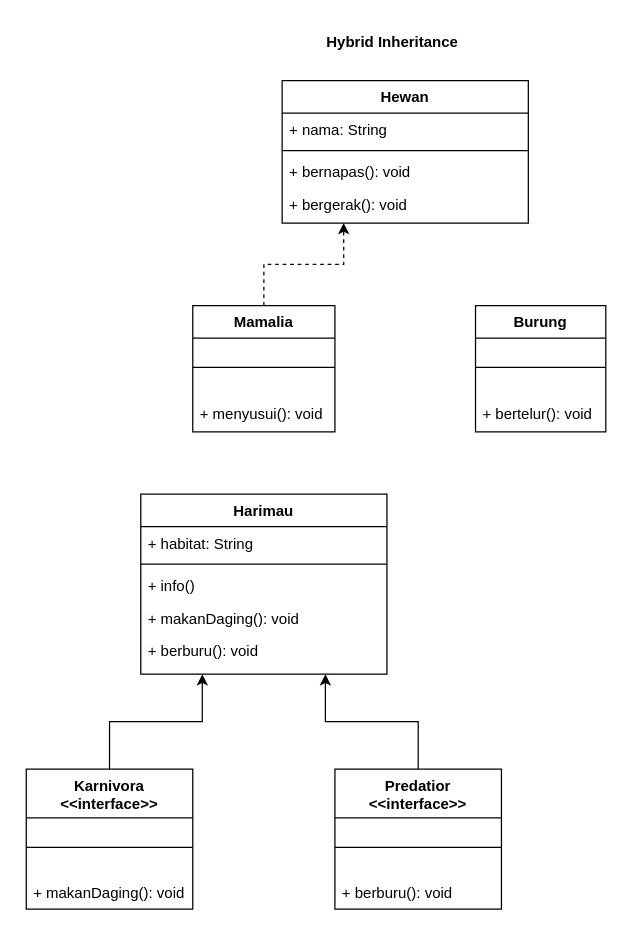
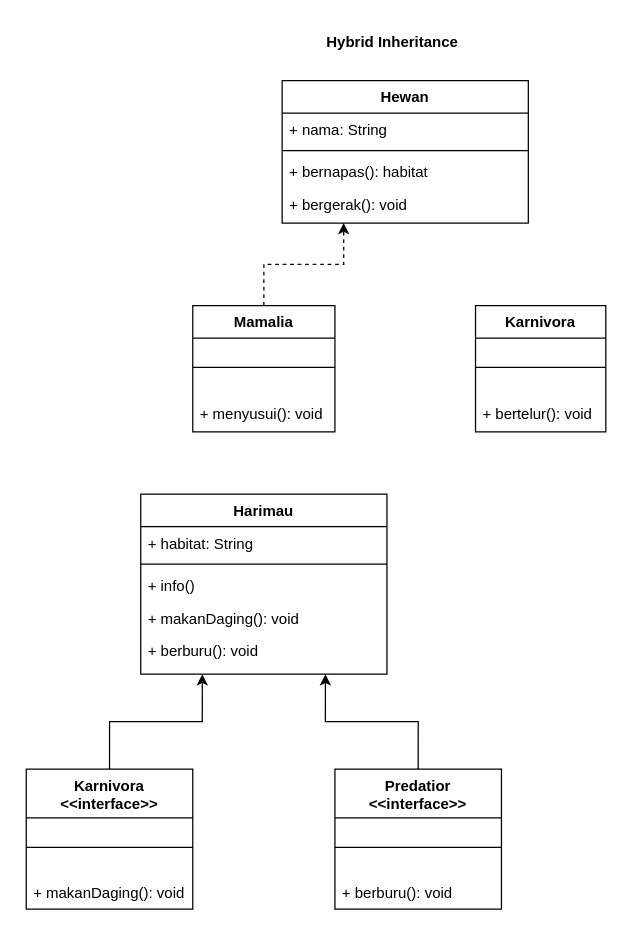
(357, 173) -> (369, 173)
(540, 323) -> (540, 323)
